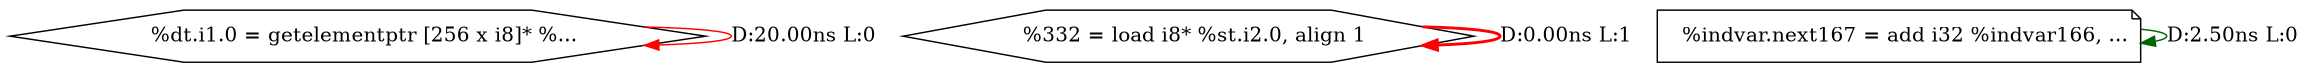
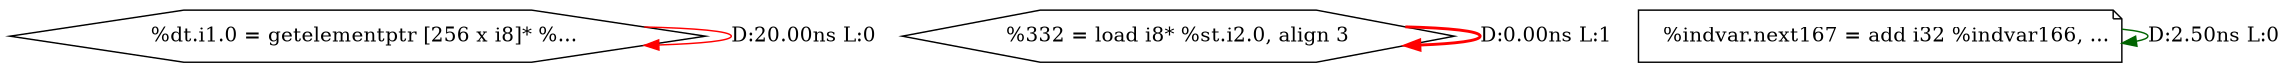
(1188, 36) -> (1178, 36)
